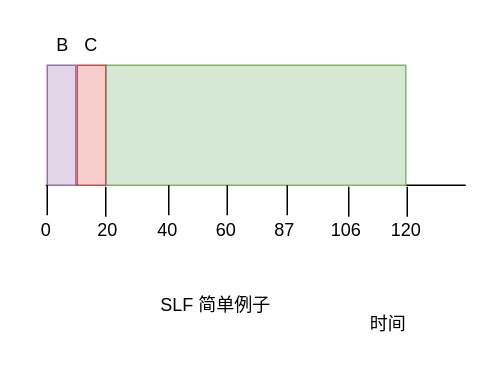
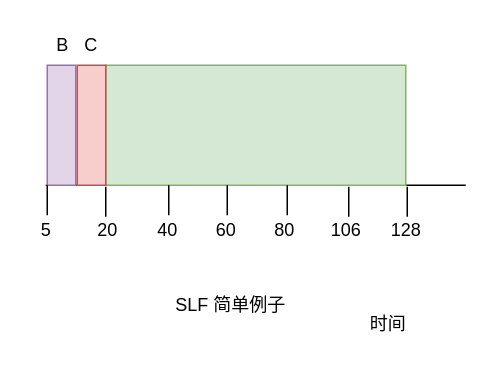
(47, 230) -> (47, 230)
(285, 230) -> (285, 230)
(407, 230) -> (407, 230)
(215, 305) -> (230, 305)
